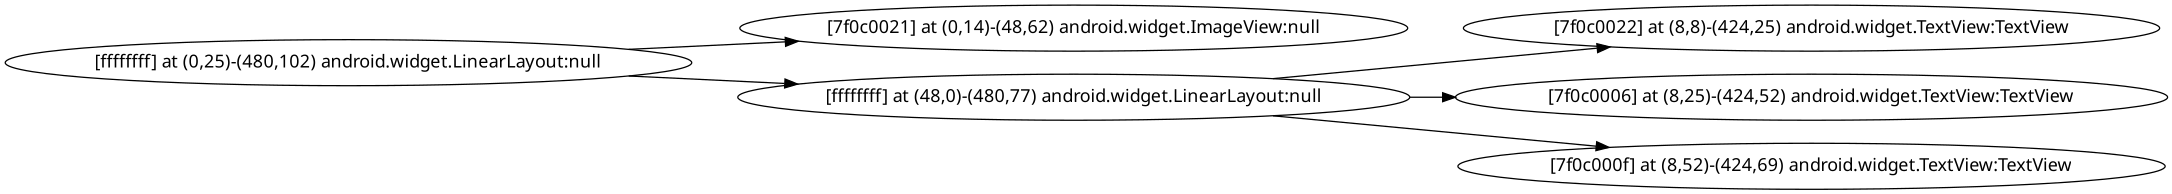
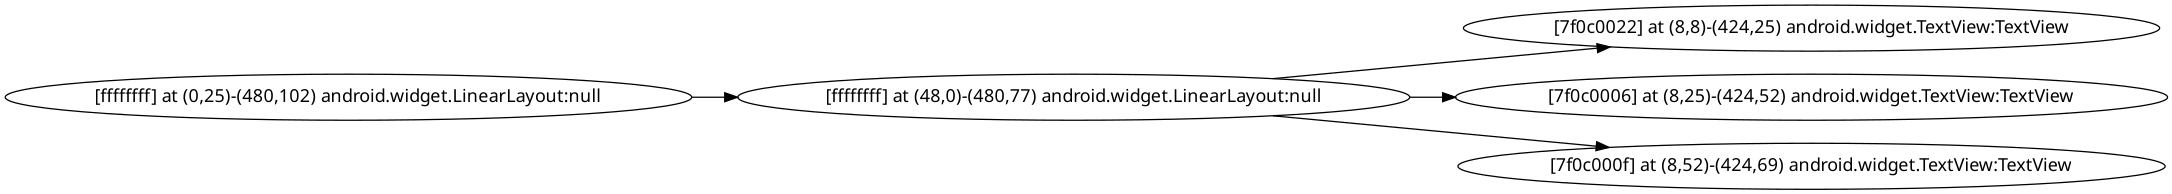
(1074, 28) -> none
